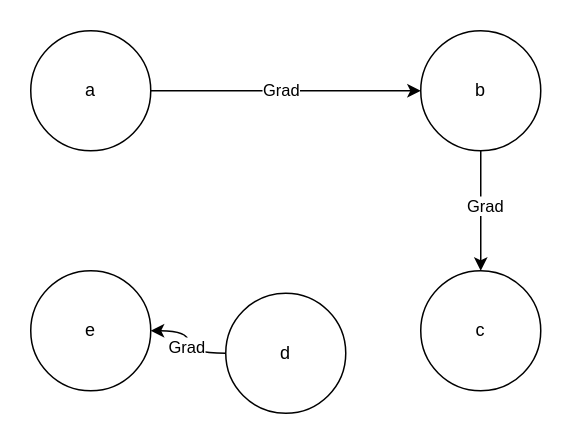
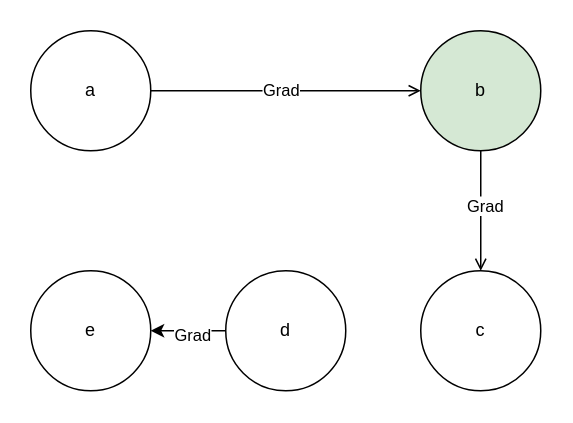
(409, 91) -> (411, 91)
(481, 91) -> (481, 91)
(481, 259) -> (481, 261)
(286, 353) -> (286, 331)
